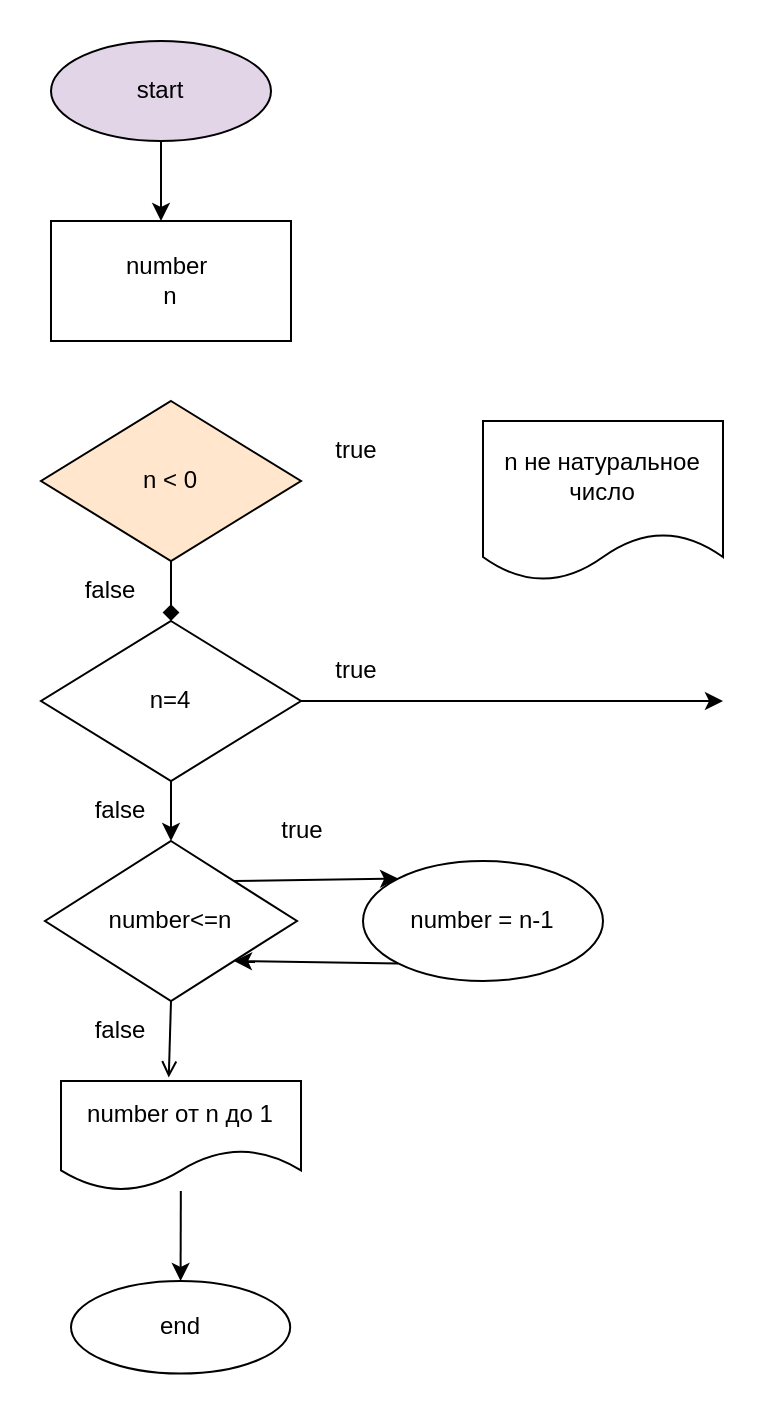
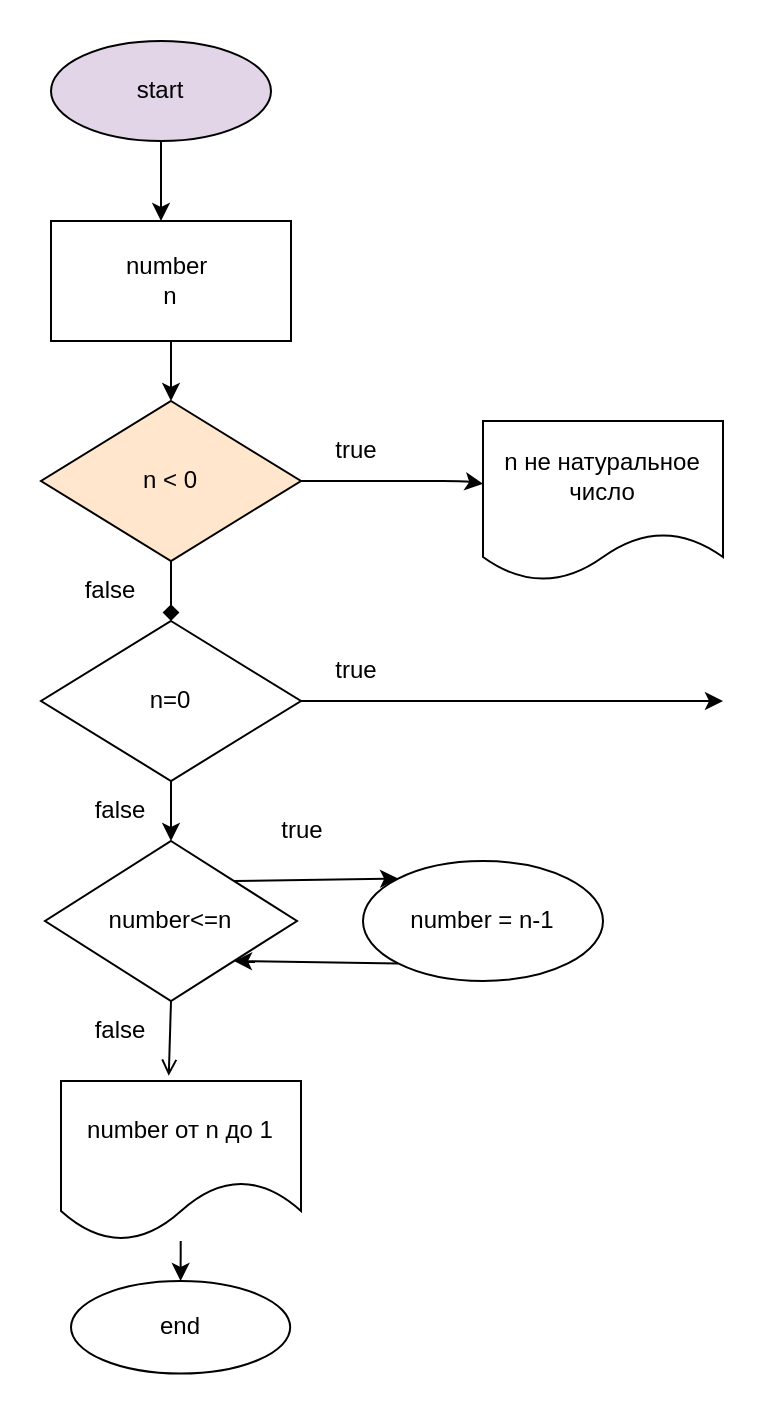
none -> (171, 364)
none -> (383, 481)
(171, 701) -> (171, 701)
(181, 1136) -> (181, 1161)
